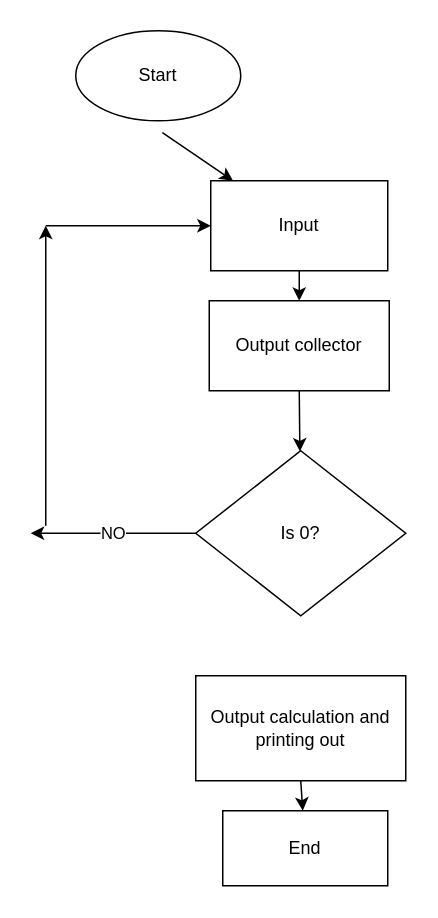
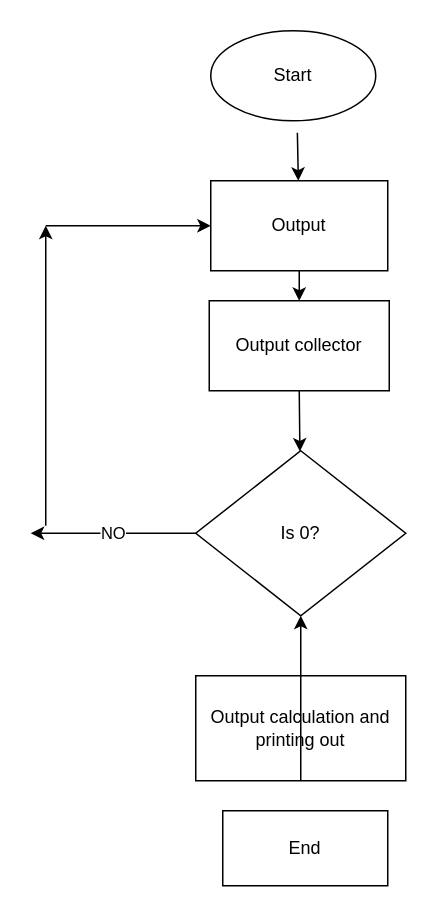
(158, 76) -> (293, 76)
(299, 226) -> (299, 226)
(301, 791) -> (301, 704)
